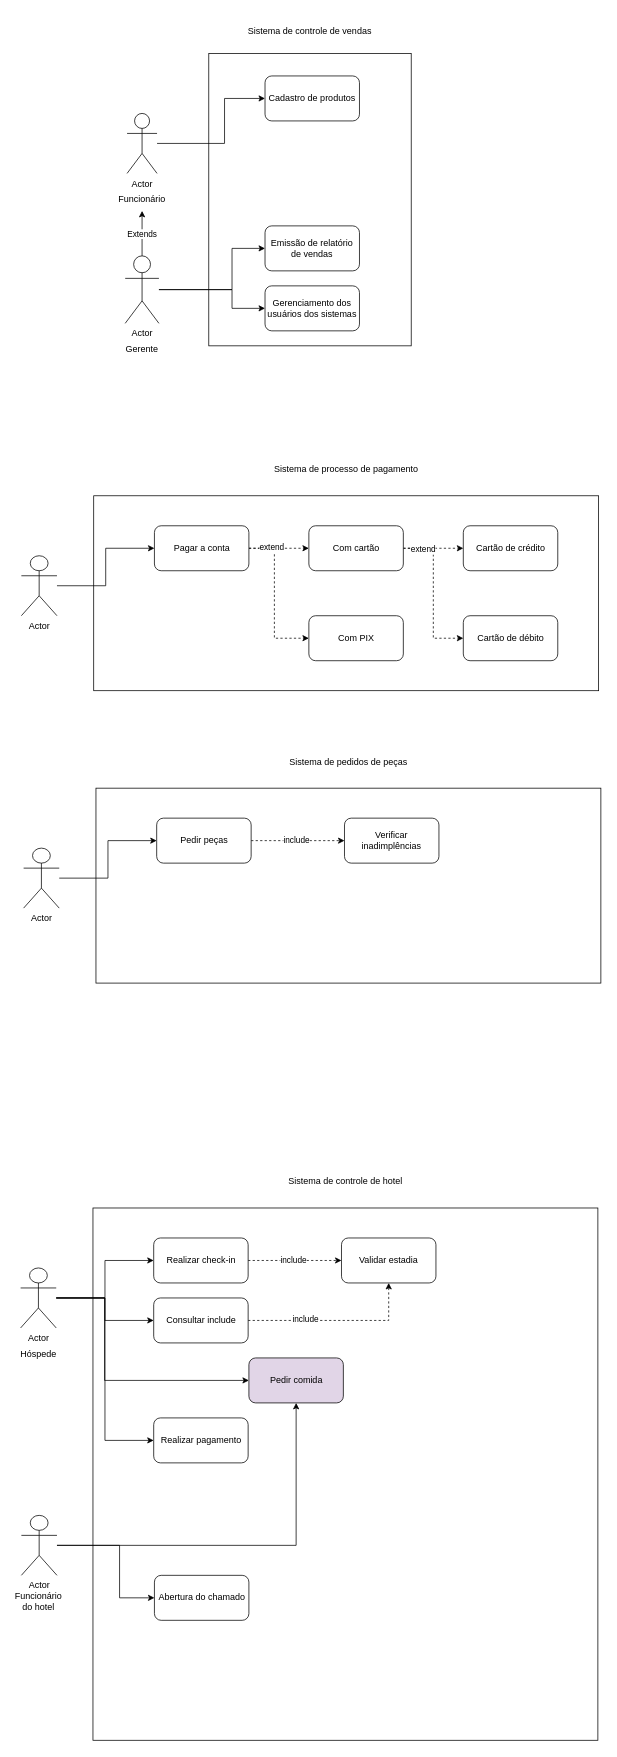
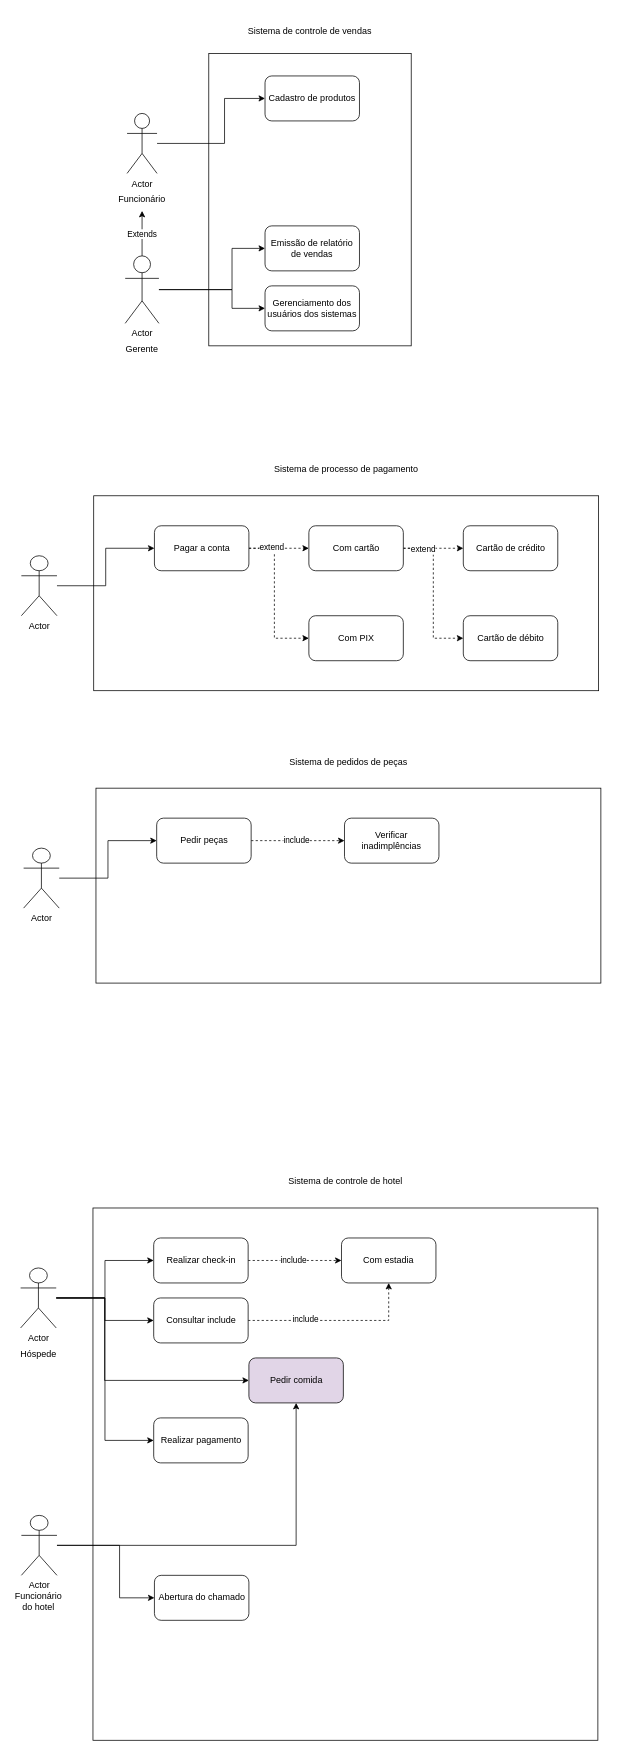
(389, 1260) -> (389, 1260)
